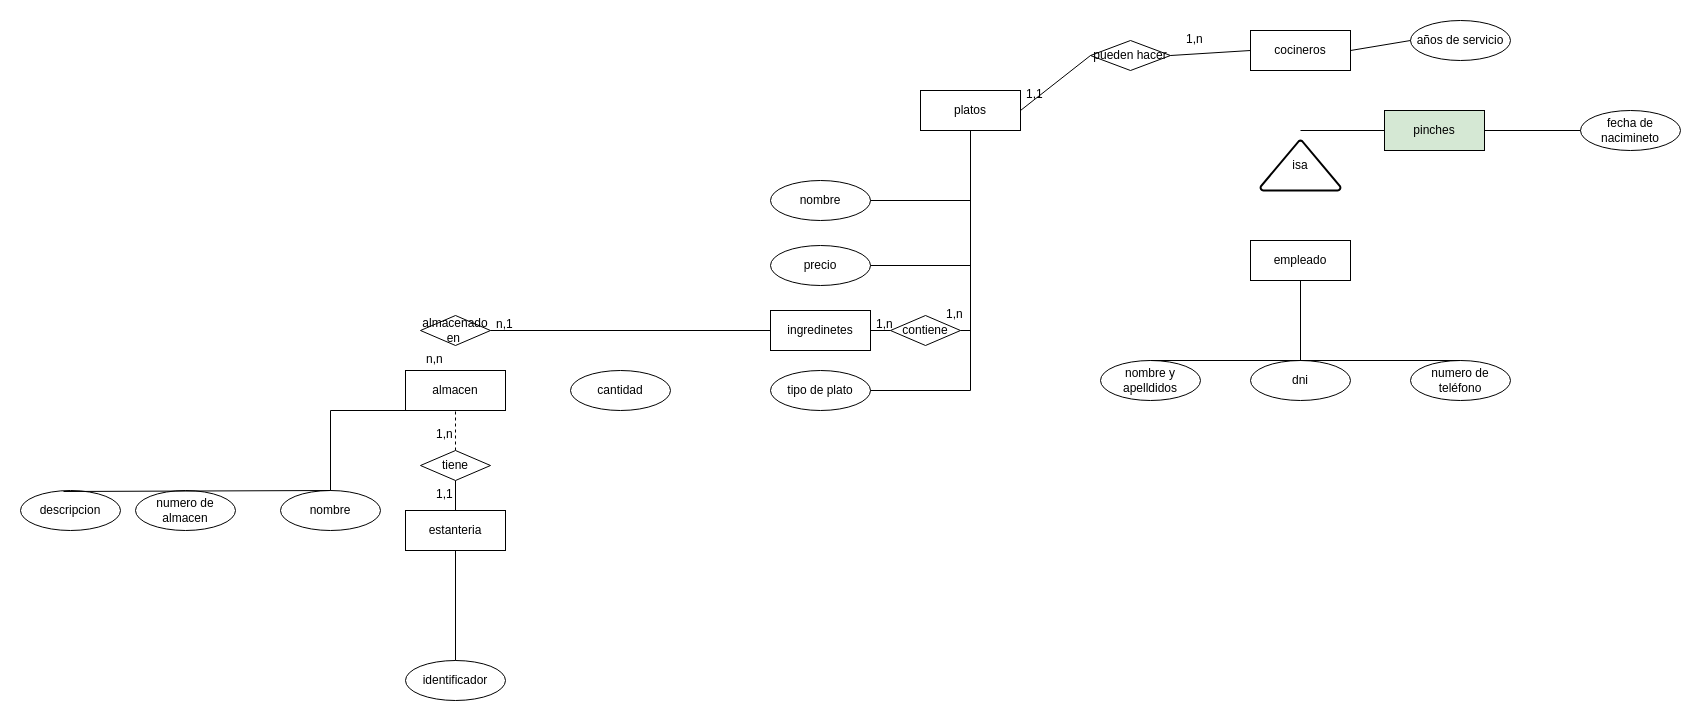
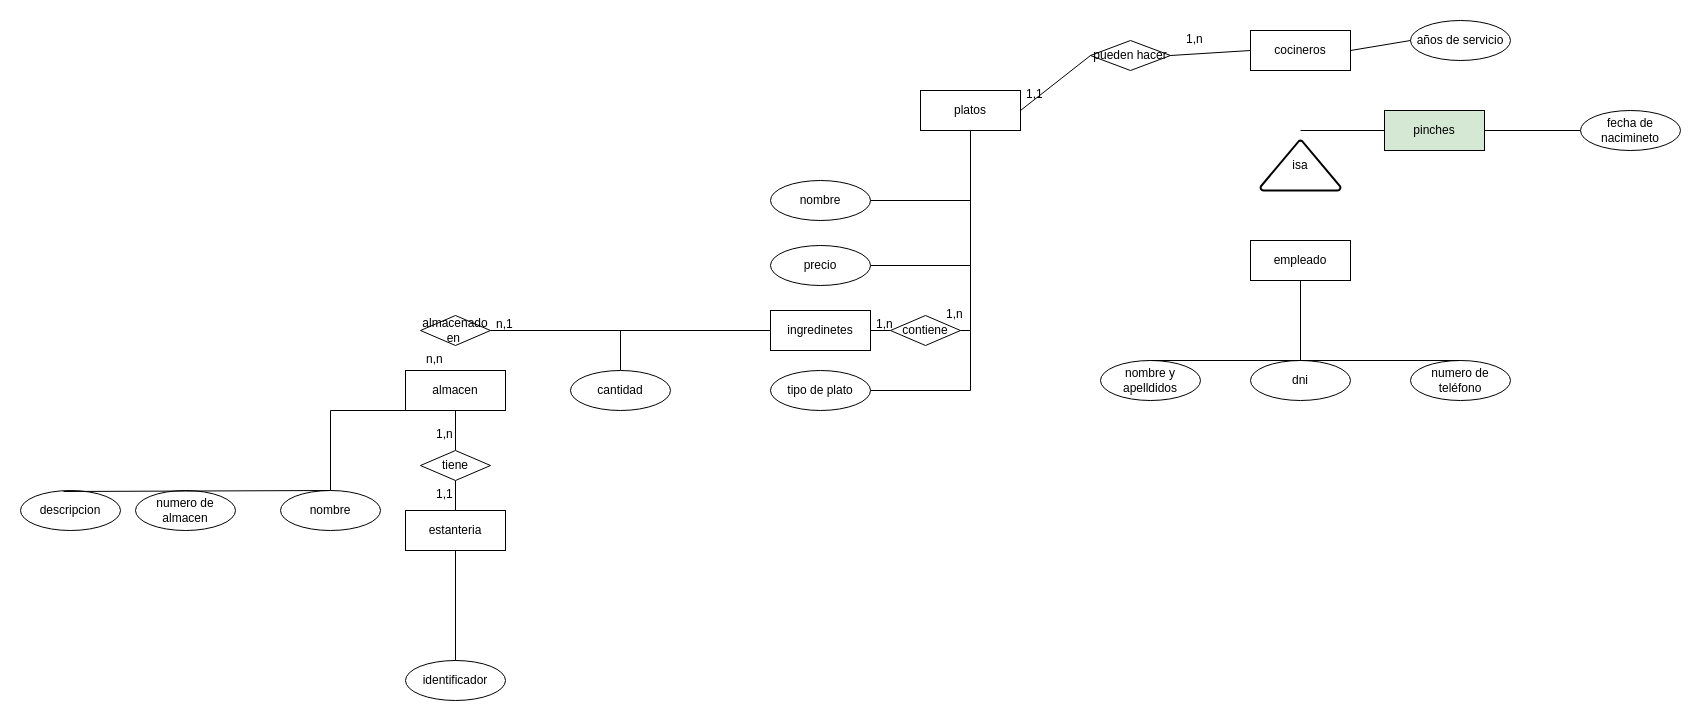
none -> (621, 352)
(456, 430) -> (456, 430)
